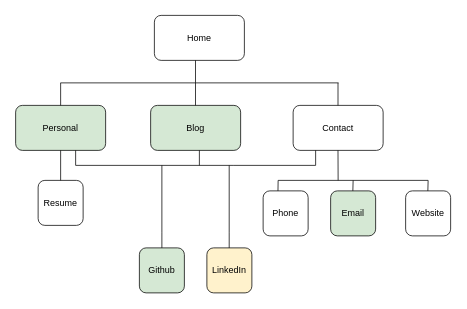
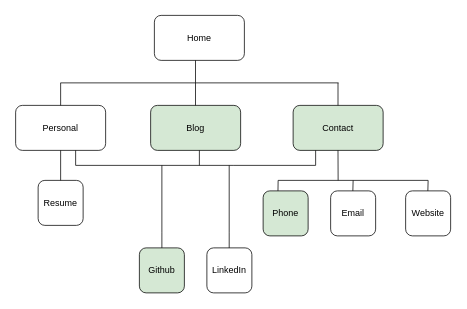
(60, 128) -> (60, 128)
(338, 128) -> (338, 128)
(285, 213) -> (285, 213)
(353, 213) -> (353, 213)
(229, 270) -> (229, 270)
